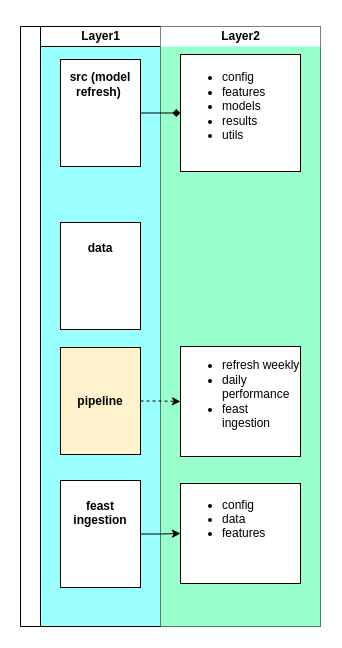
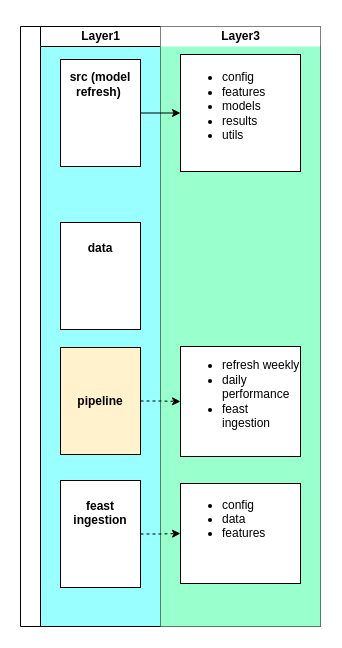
(241, 37) -> (241, 37)
(171, 113) -> (172, 113)
(156, 534) -> (156, 534)
